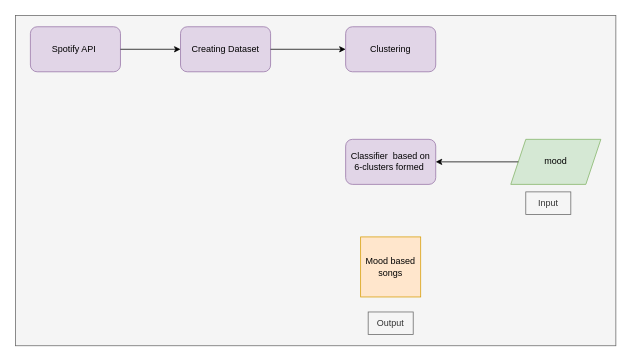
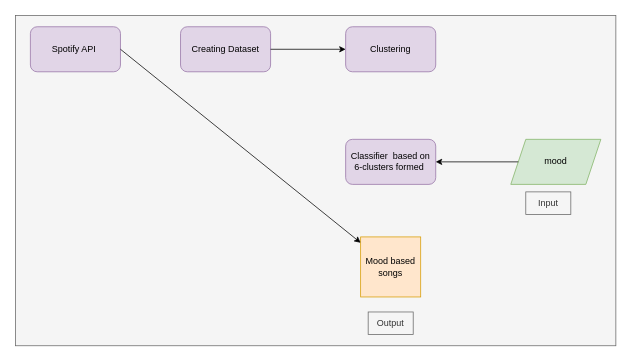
(147, 49) -> (238, 144)
